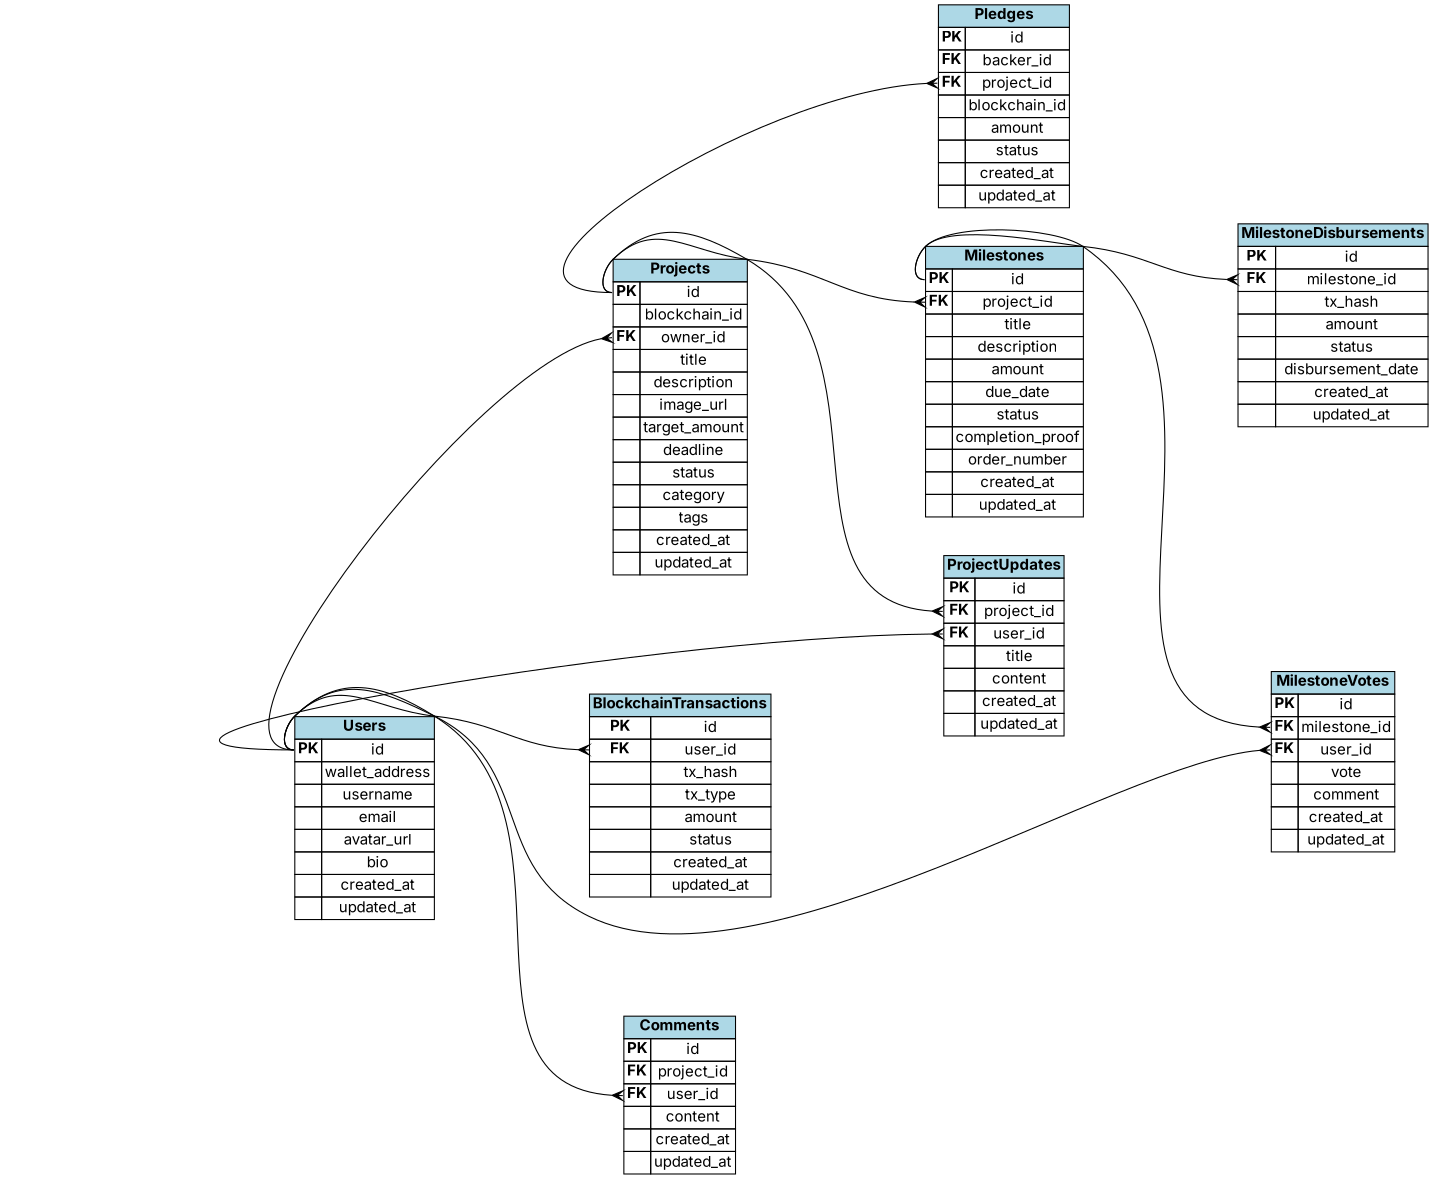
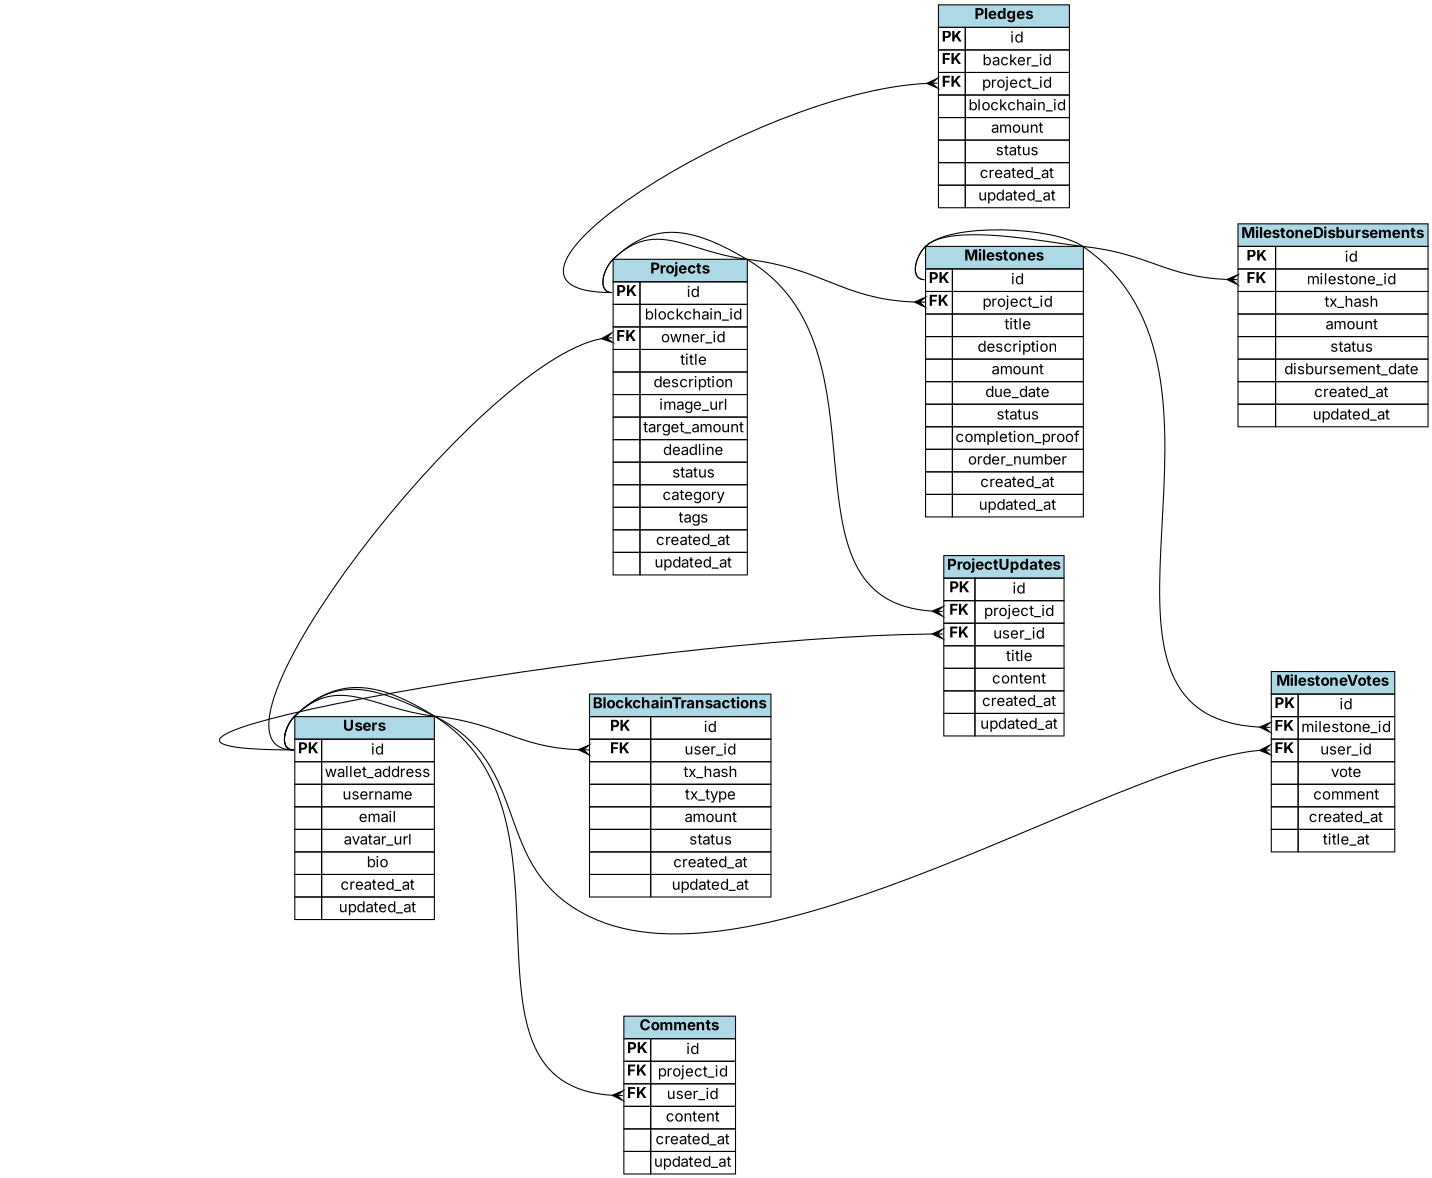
(1346, 840) -> (1346, 840)
